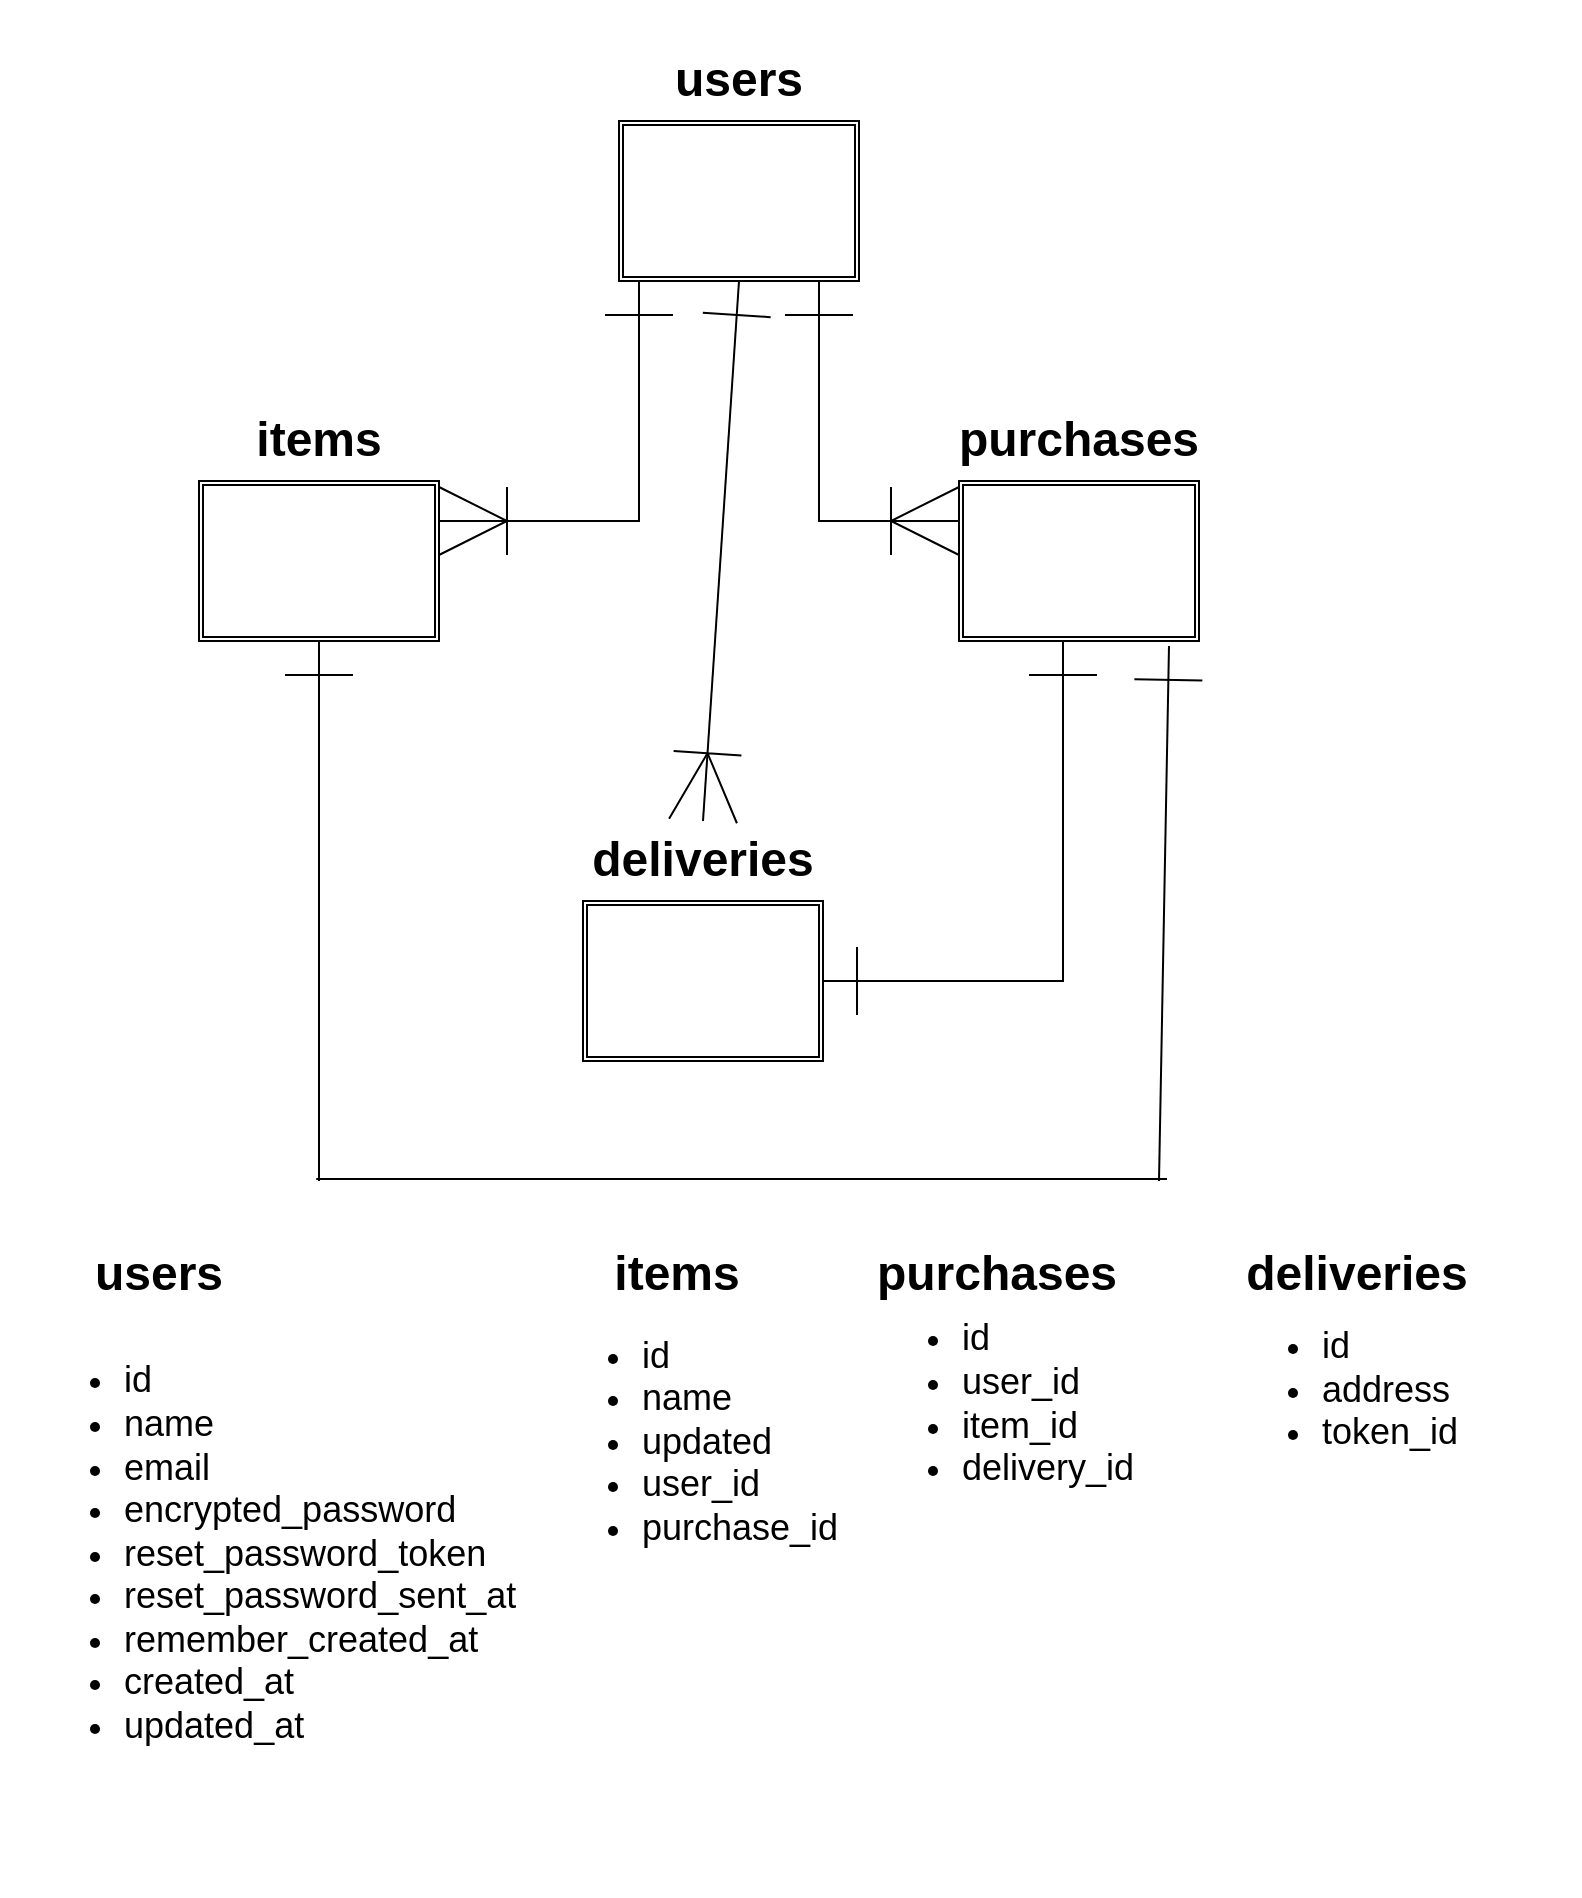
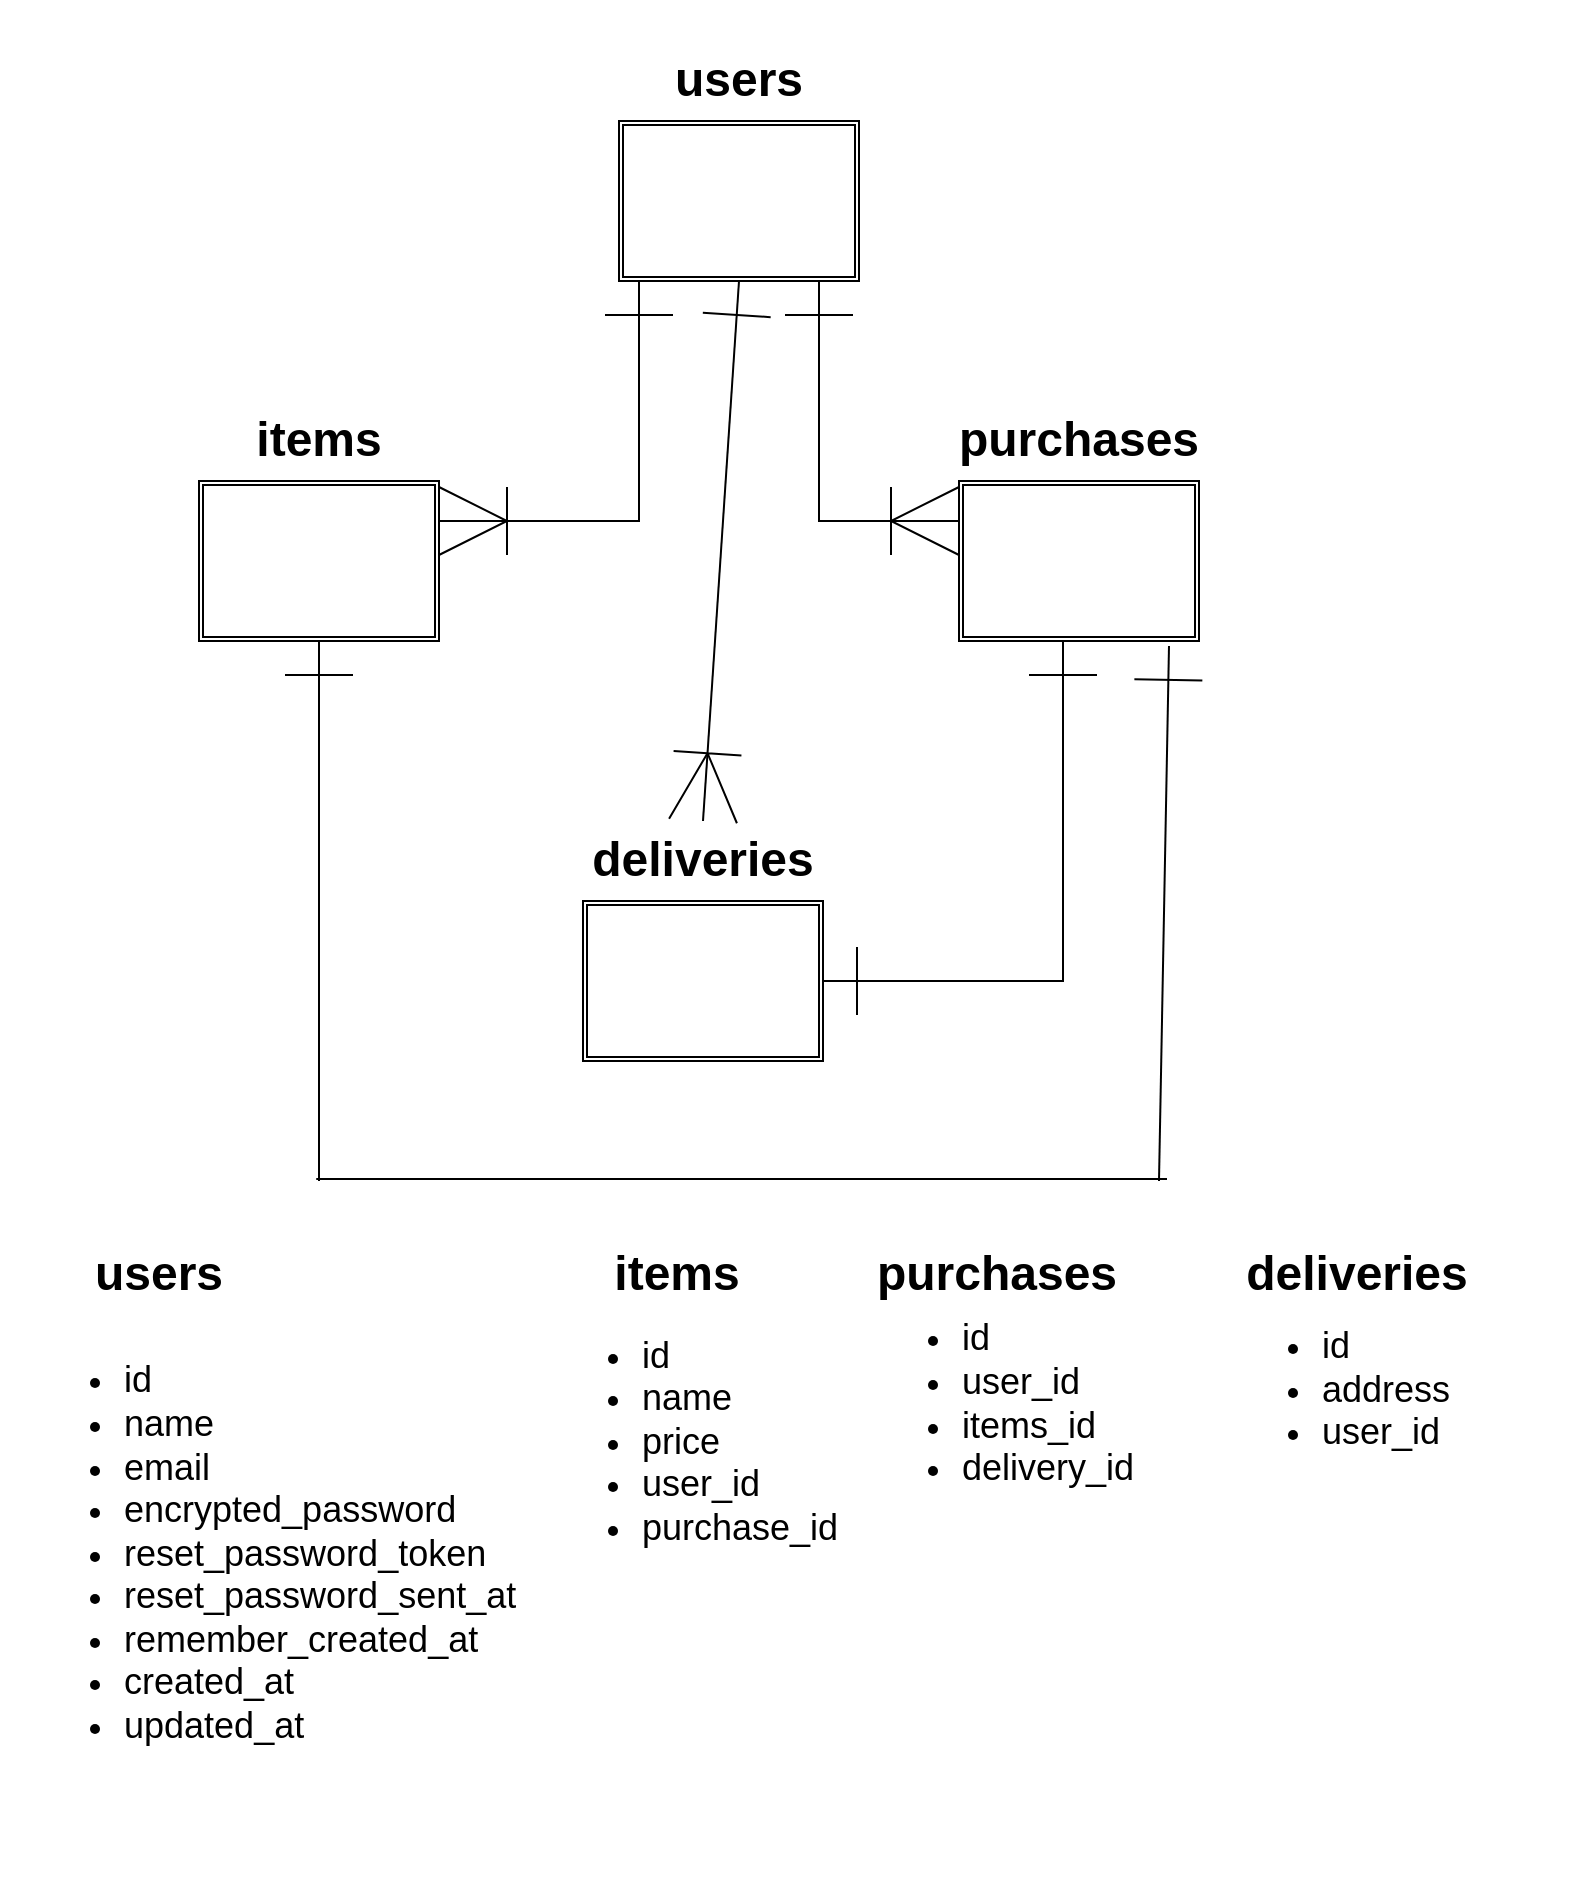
(1294, 1391) -> (1290, 1391)
(948, 1405) -> (948, 1405)
(634, 1443) -> (634, 1443)
